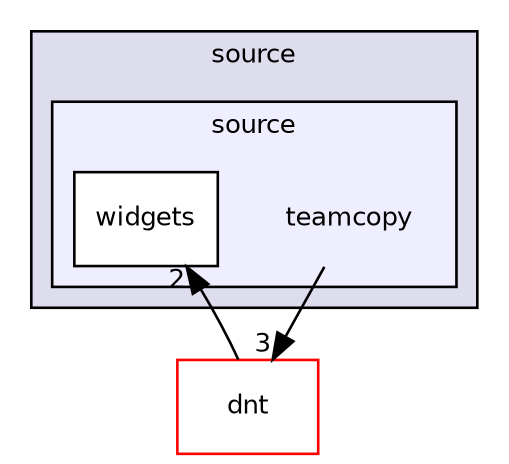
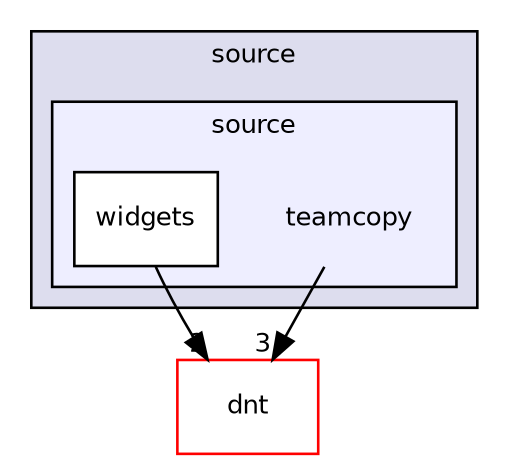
(221, 324) -> (174, 303)
